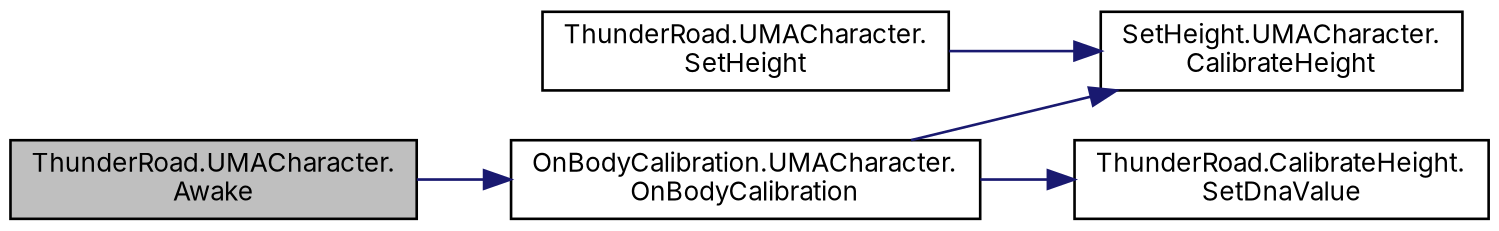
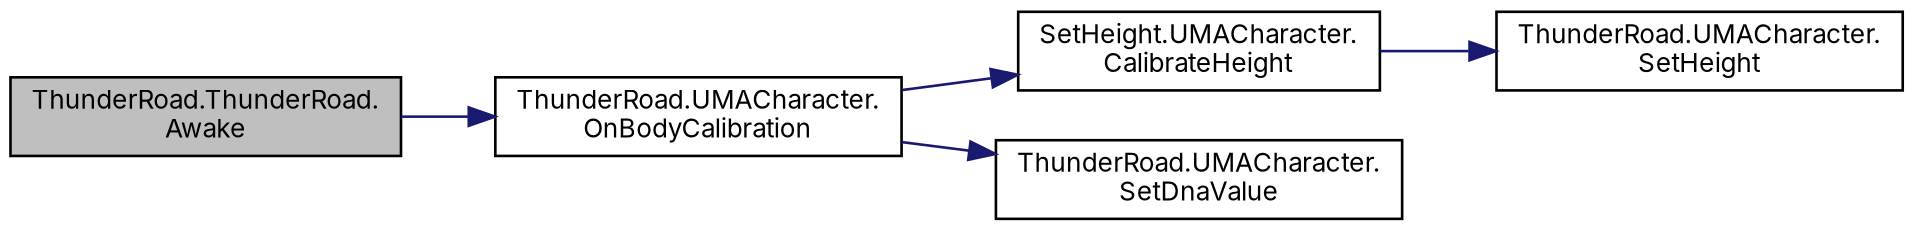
(1011, 51) -> (1425, 51)
(214, 180) -> (206, 117)
(746, 180) -> (698, 117)
(1282, 180) -> (1199, 180)
